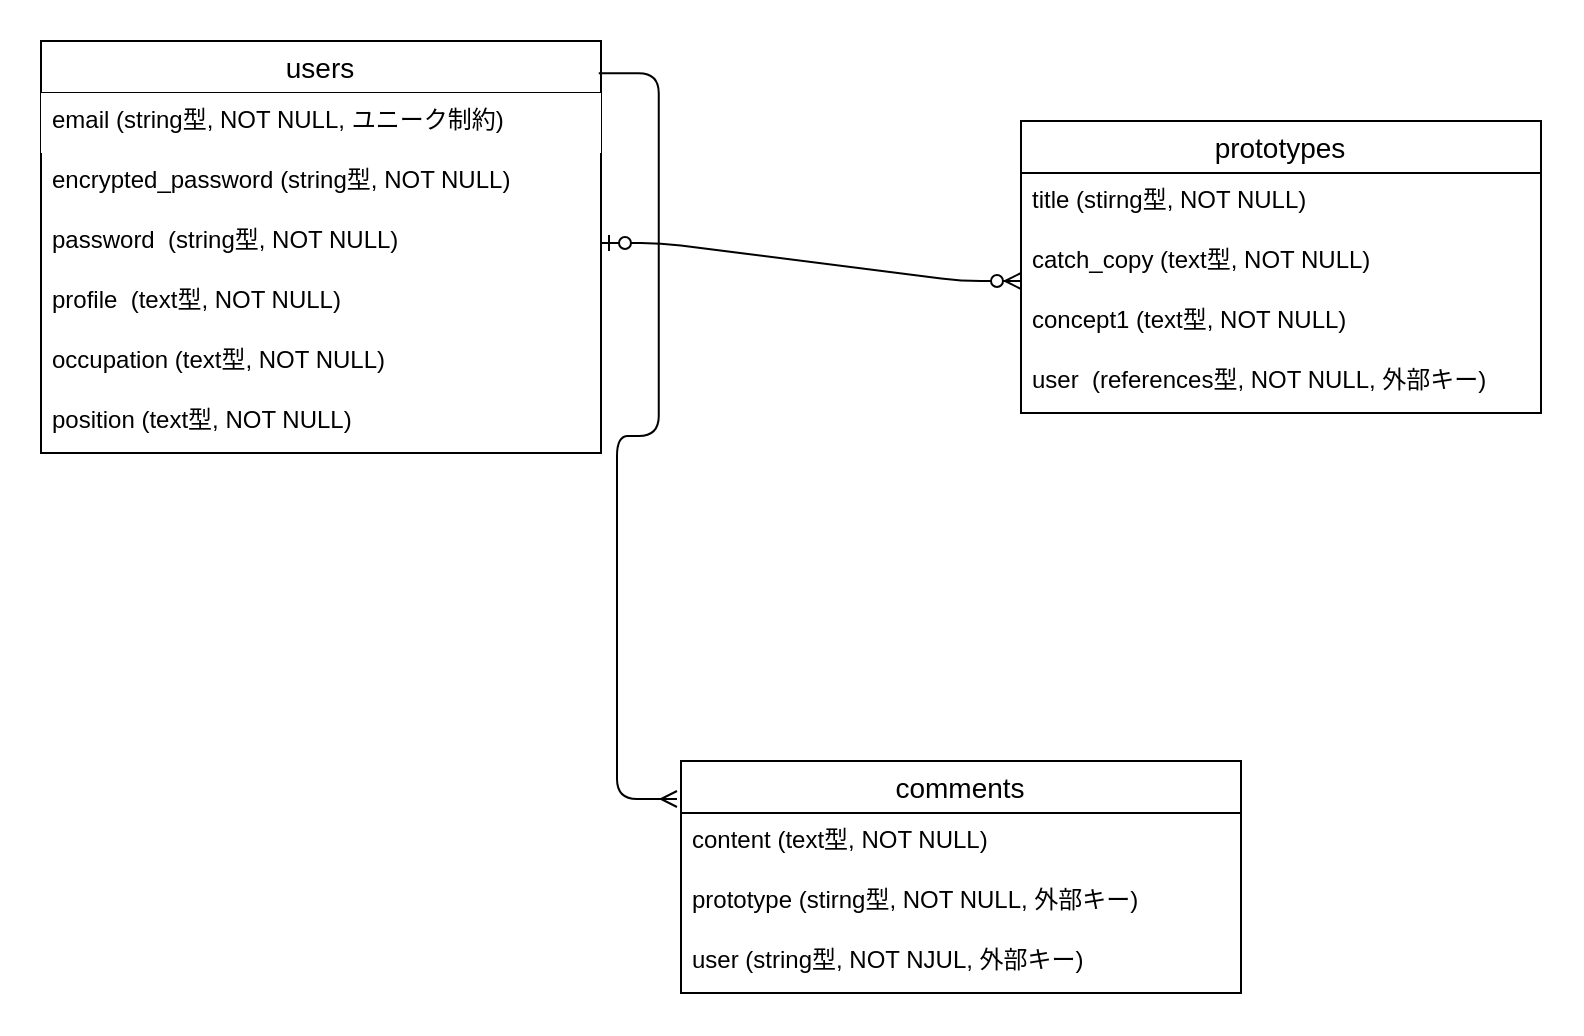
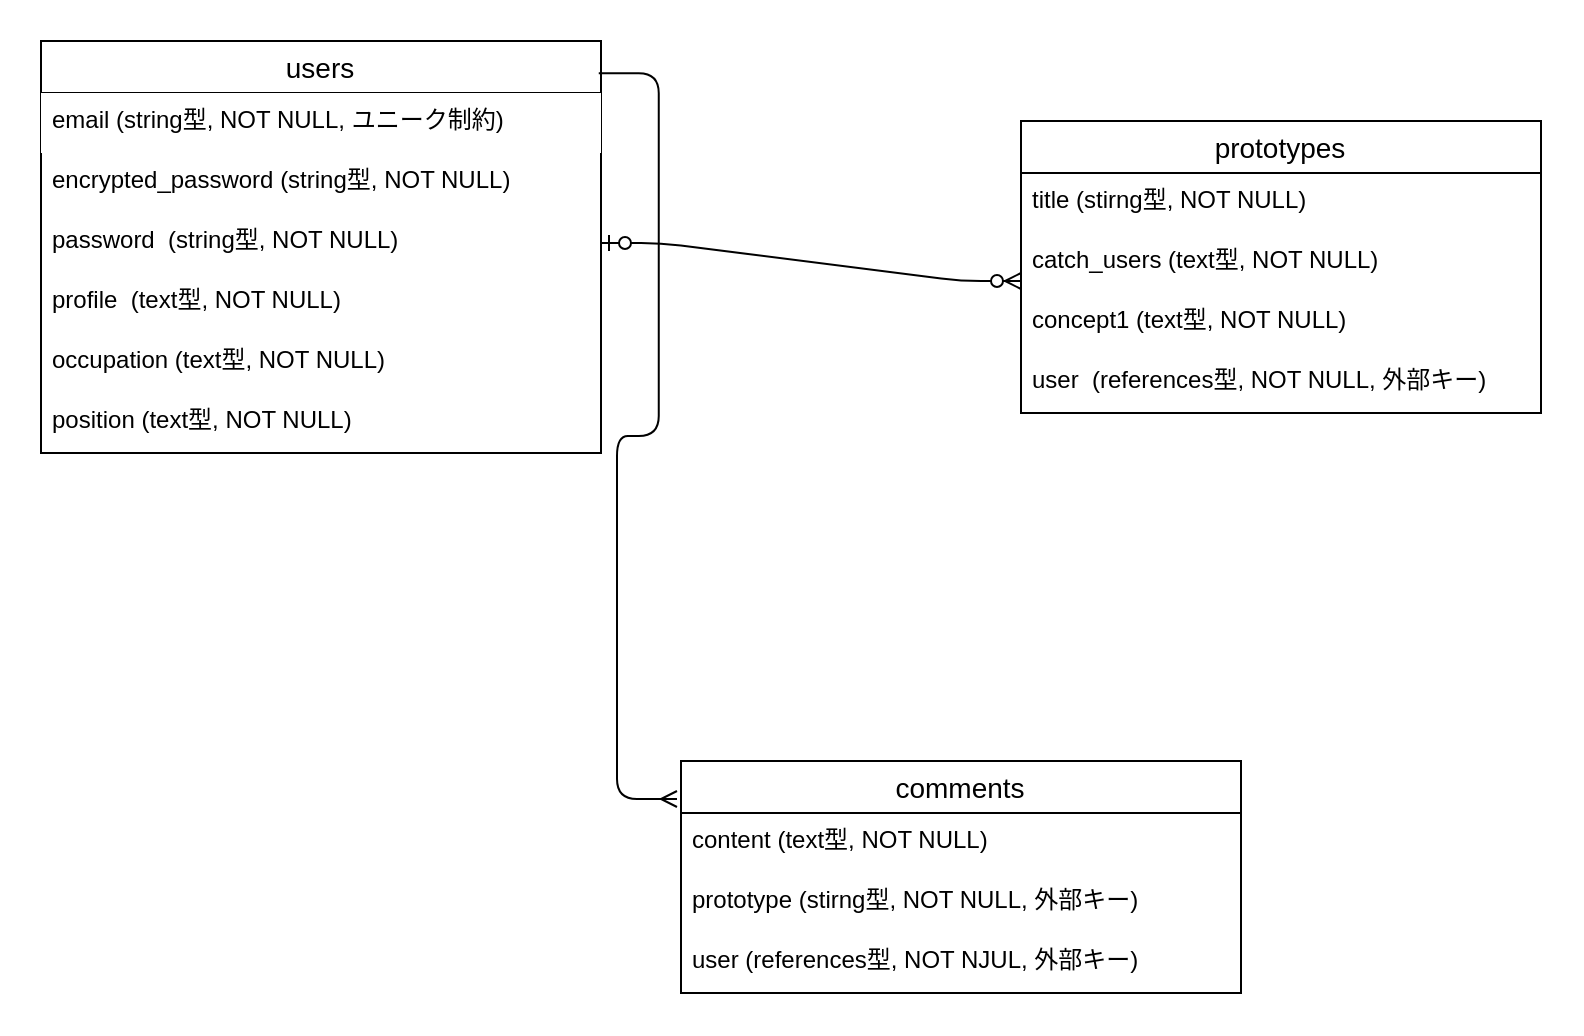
(1214, 261) -> (1221, 261)
(899, 961) -> (929, 961)
